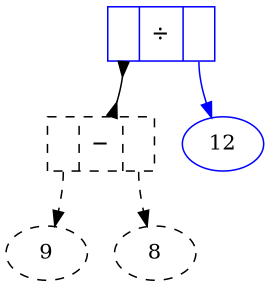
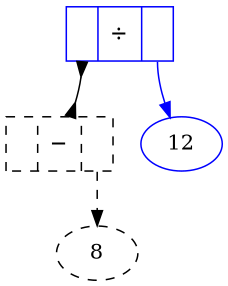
(47, 253) -> none
